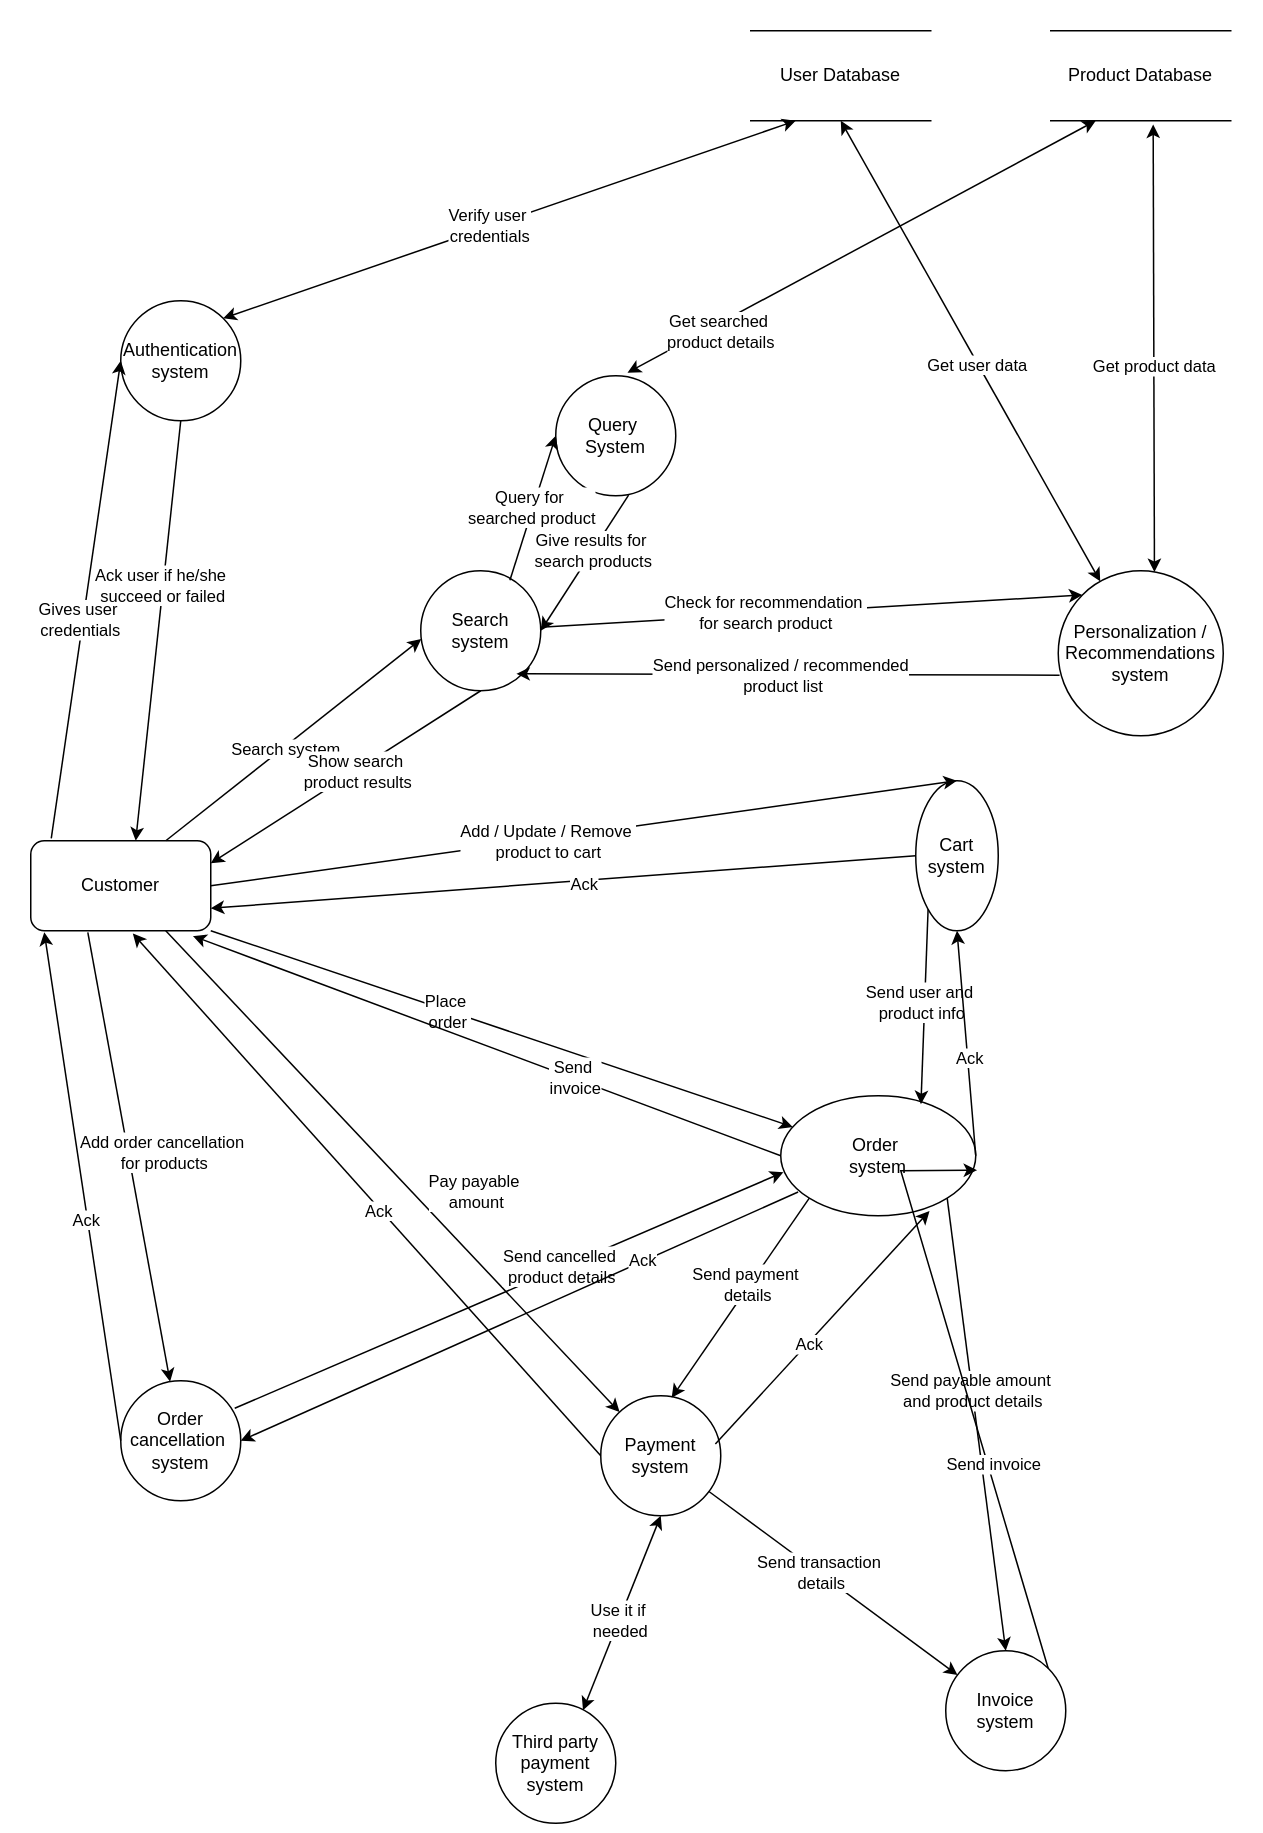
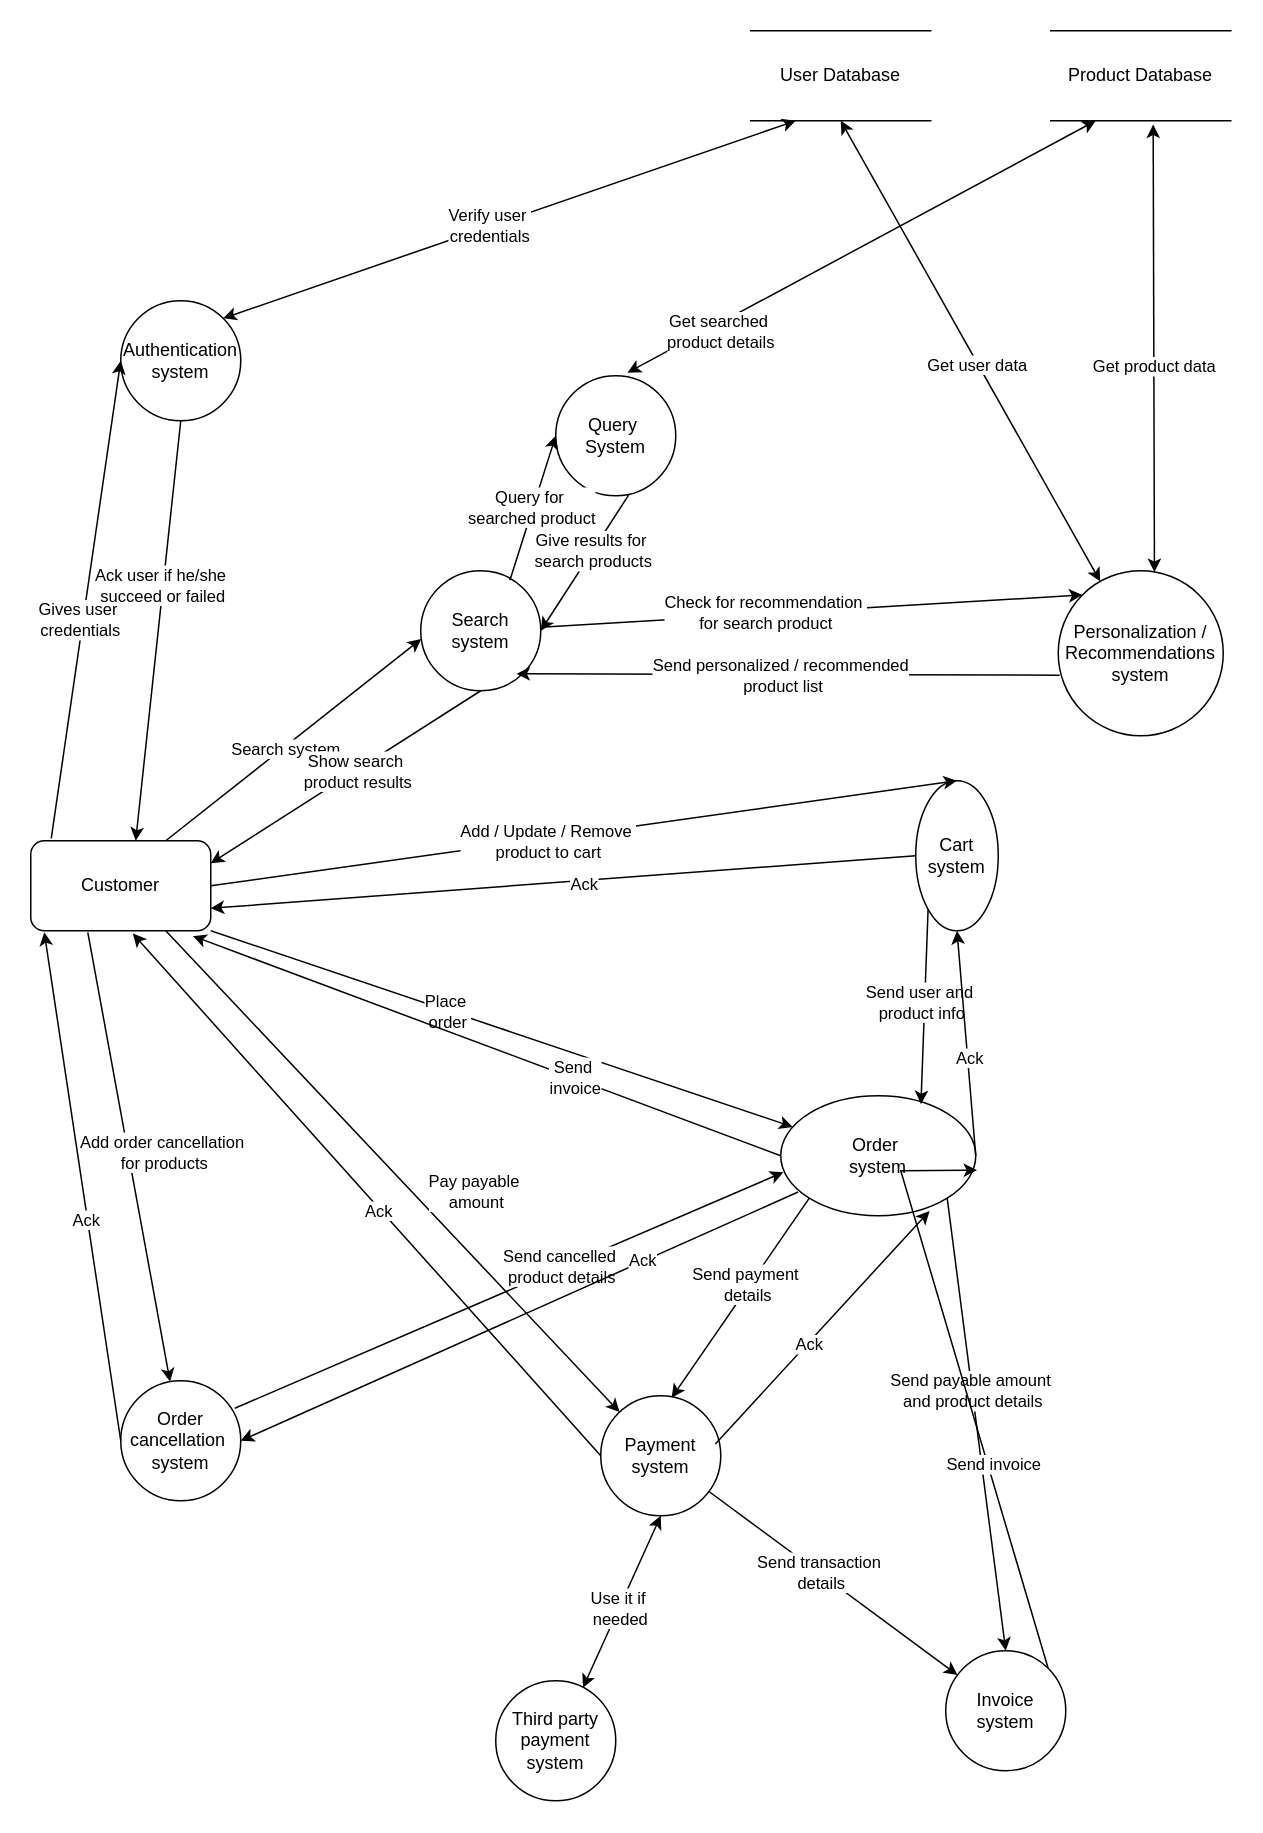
(556, 1763) -> (556, 1741)
